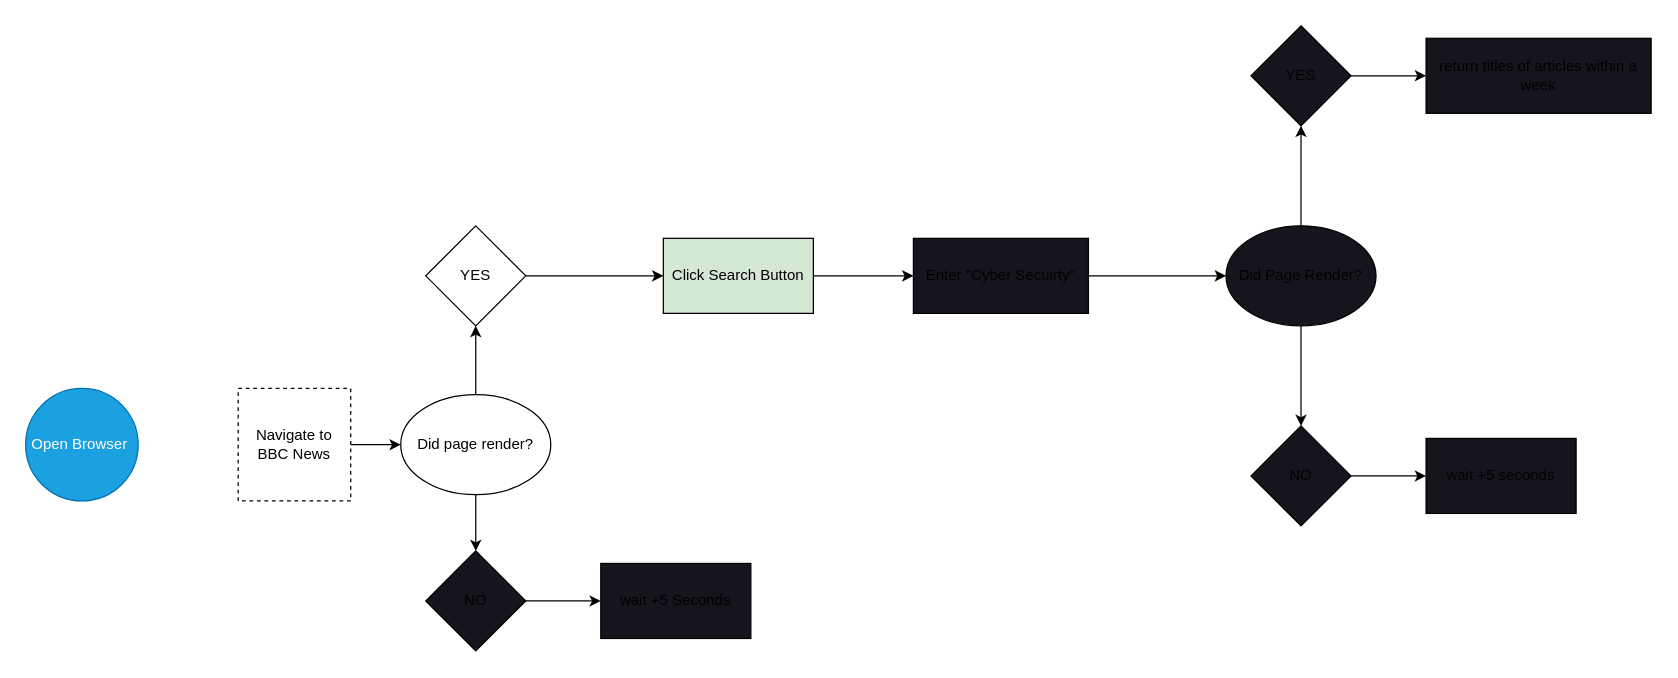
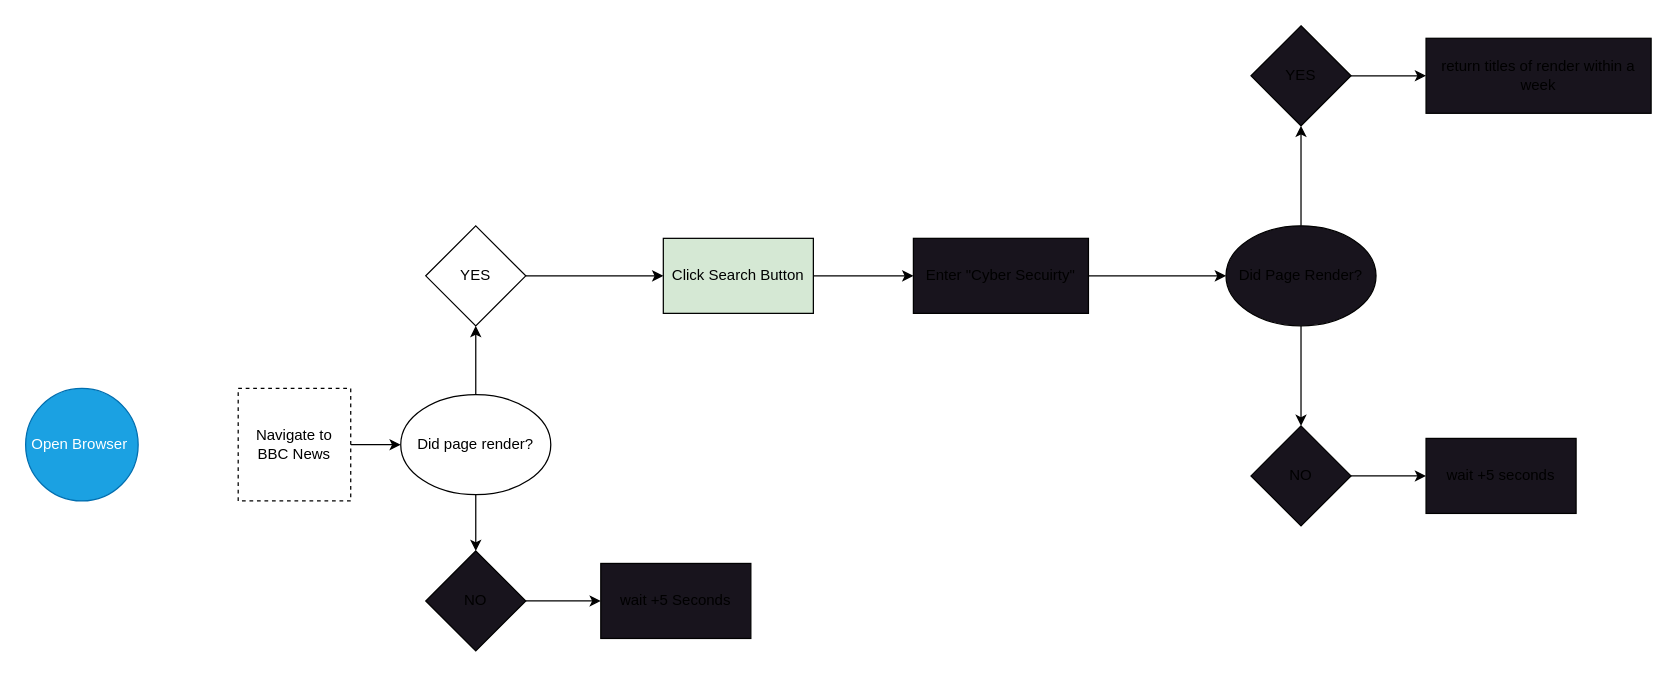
(1538, 76) -> (1538, 76)
